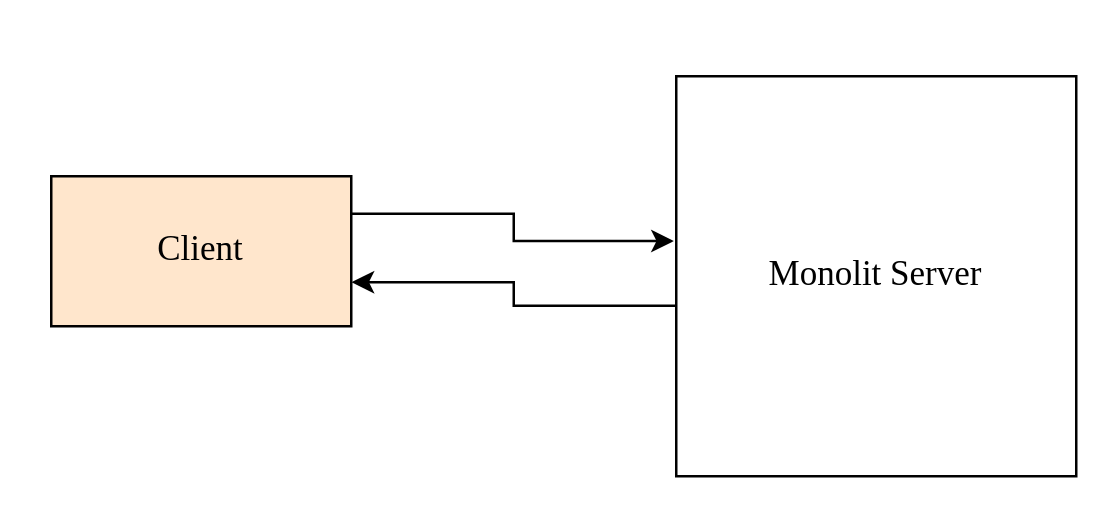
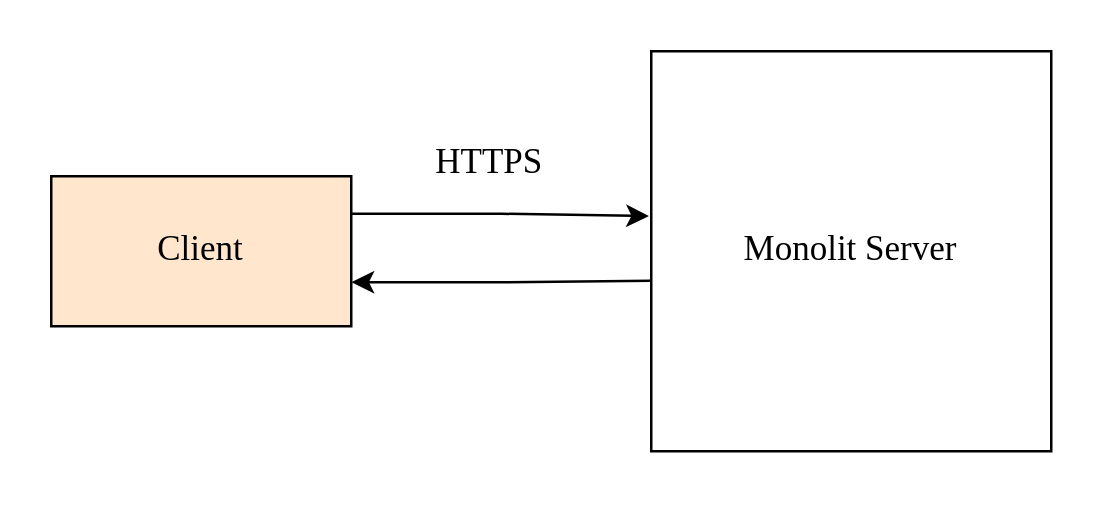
none -> (489, 164)
(876, 276) -> (851, 251)
